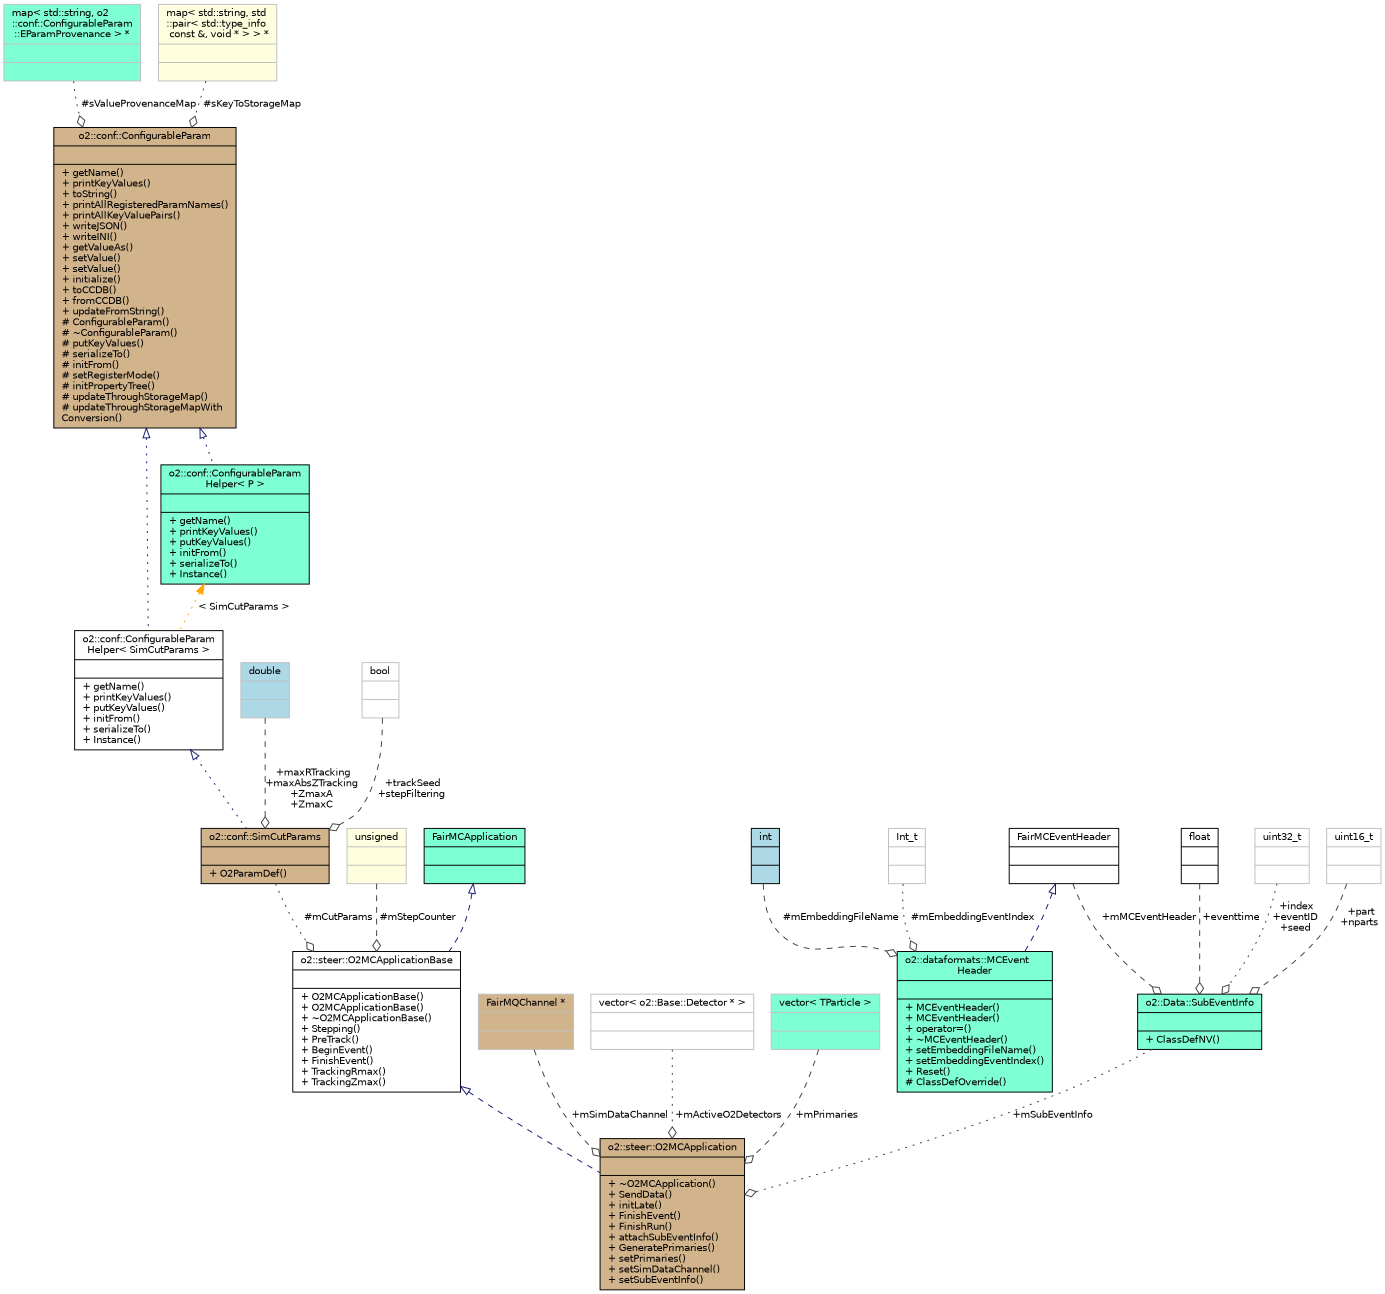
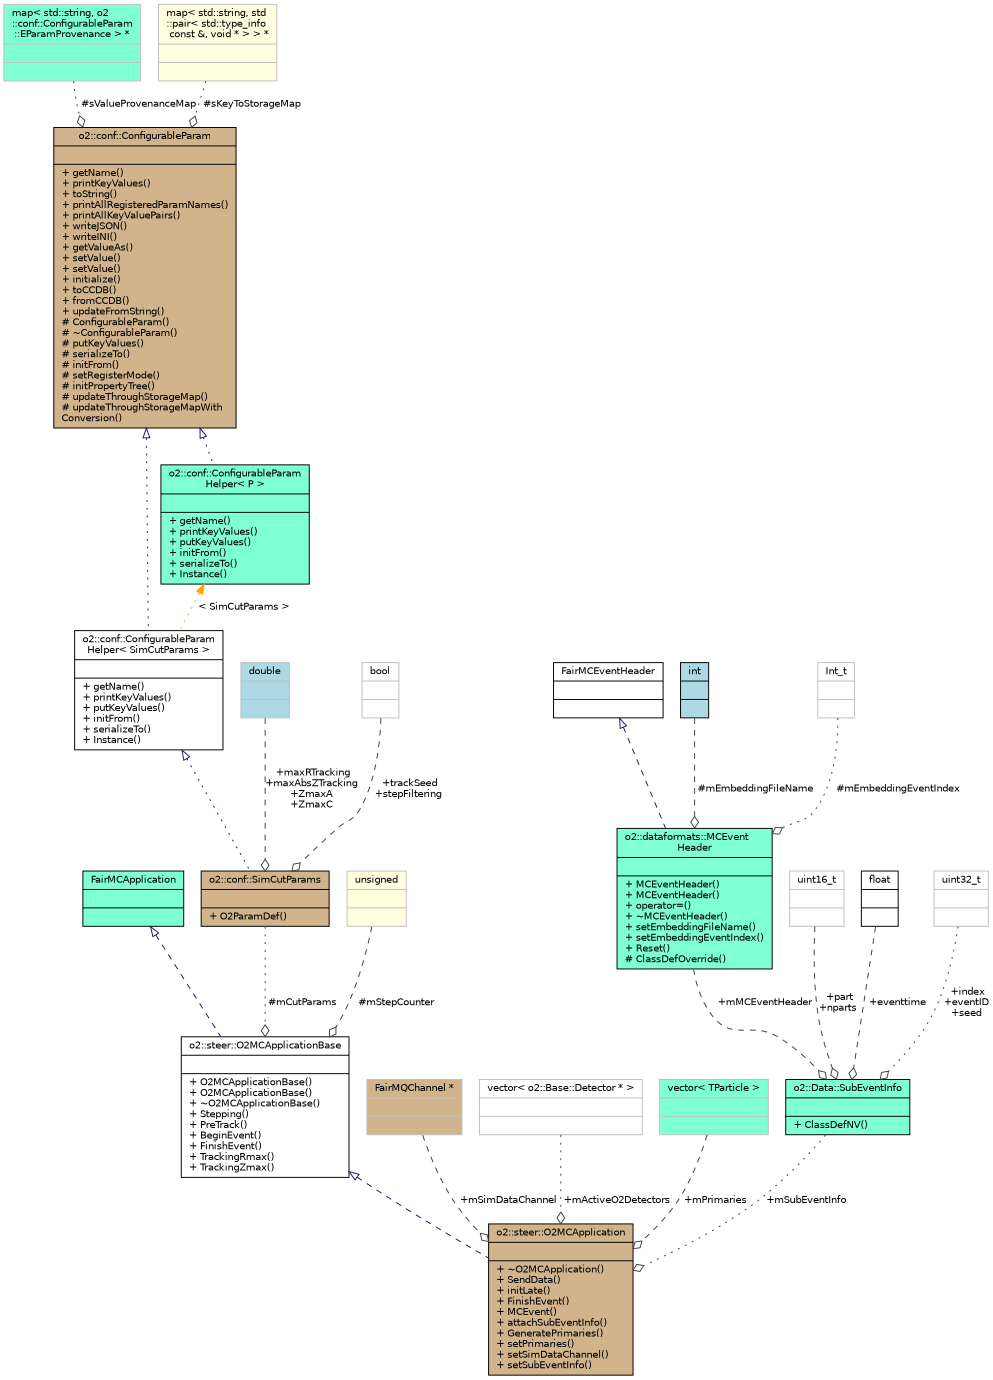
(1105, 941) -> (744, 1030)
(640, 1227) -> (527, 1312)
